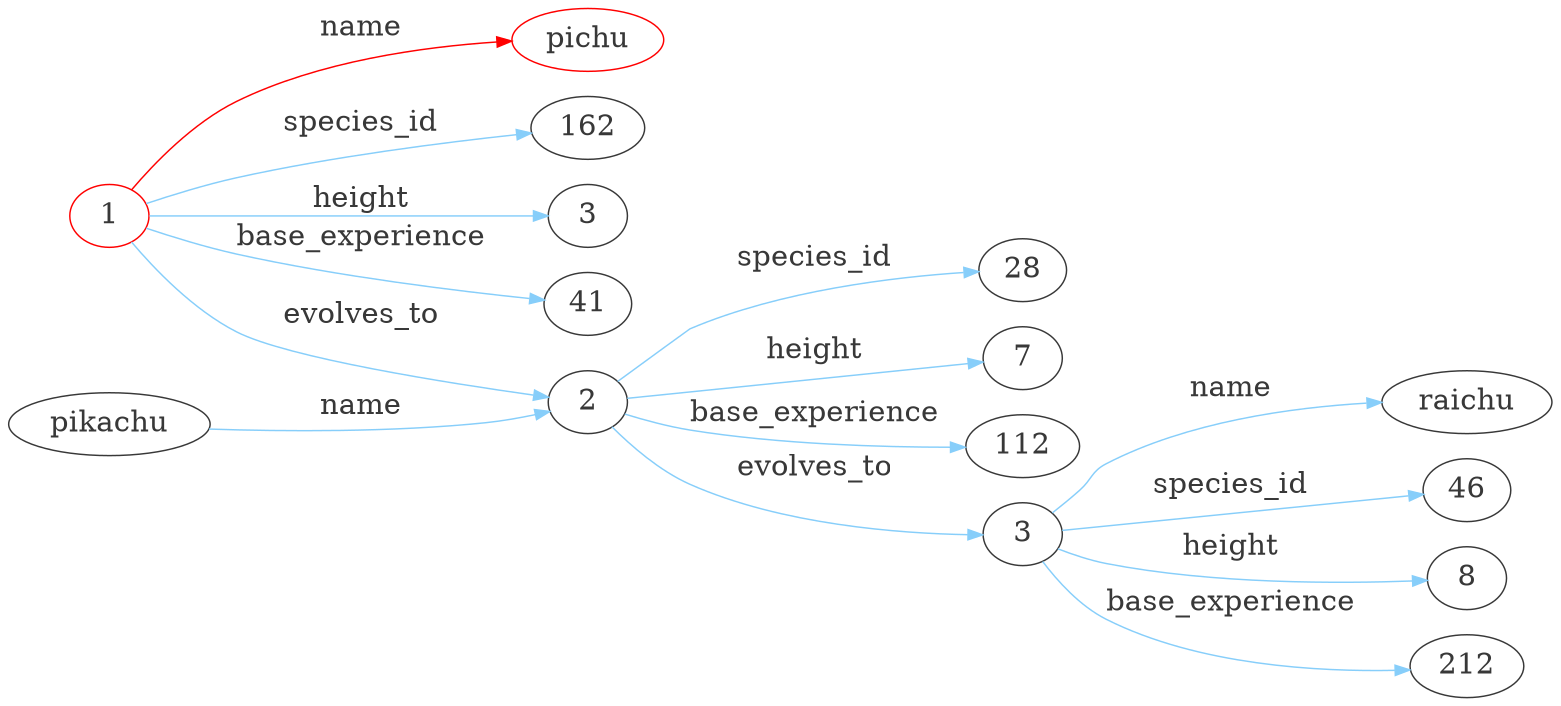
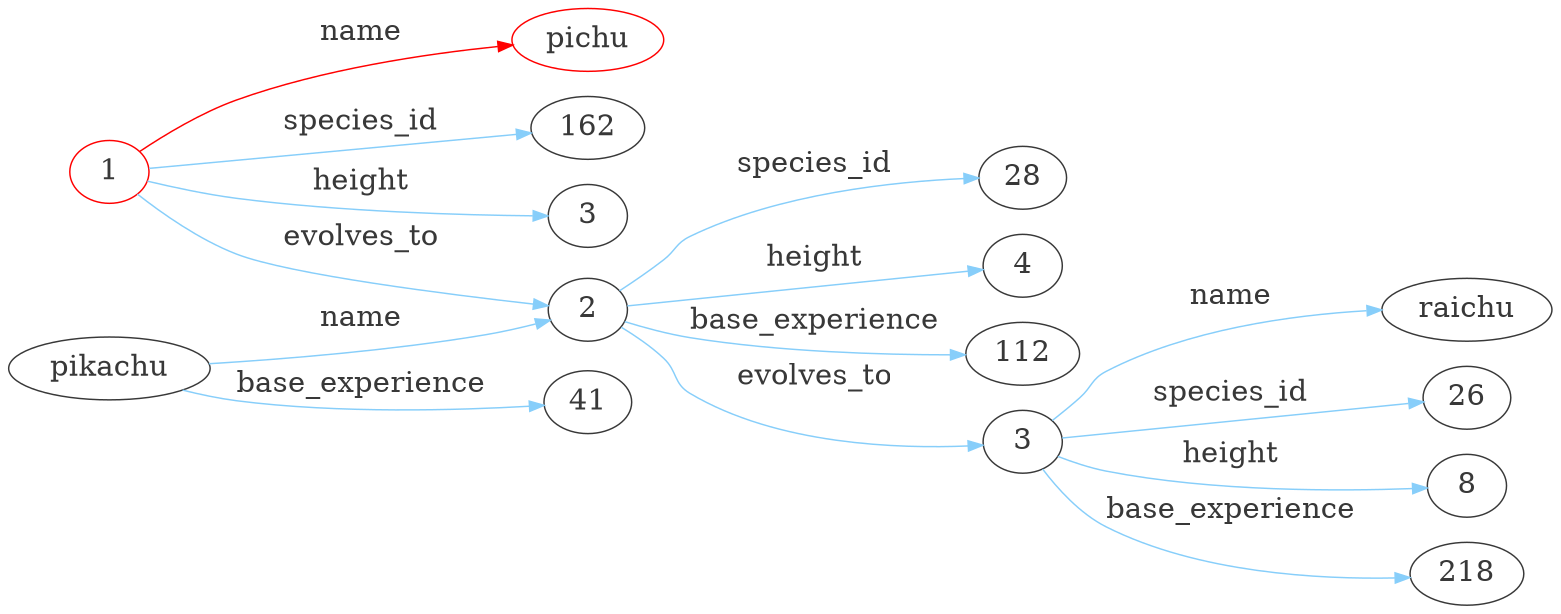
(336, 273) -> (355, 409)
(1023, 358) -> (1023, 266)
(1467, 490) -> (1467, 398)
(1467, 666) -> (1467, 574)
